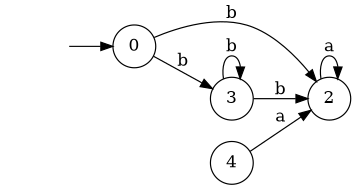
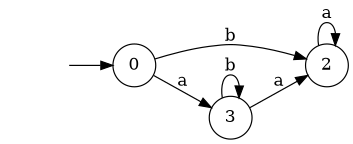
(183, 61) -> (182, 81)
(281, 90) -> (279, 81)
(232, 163) -> none
